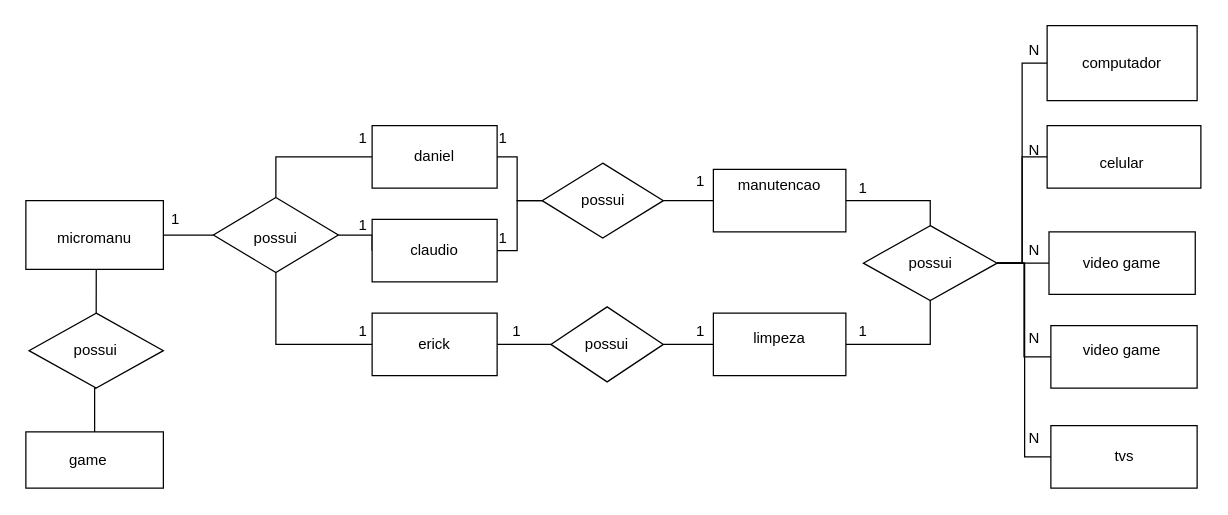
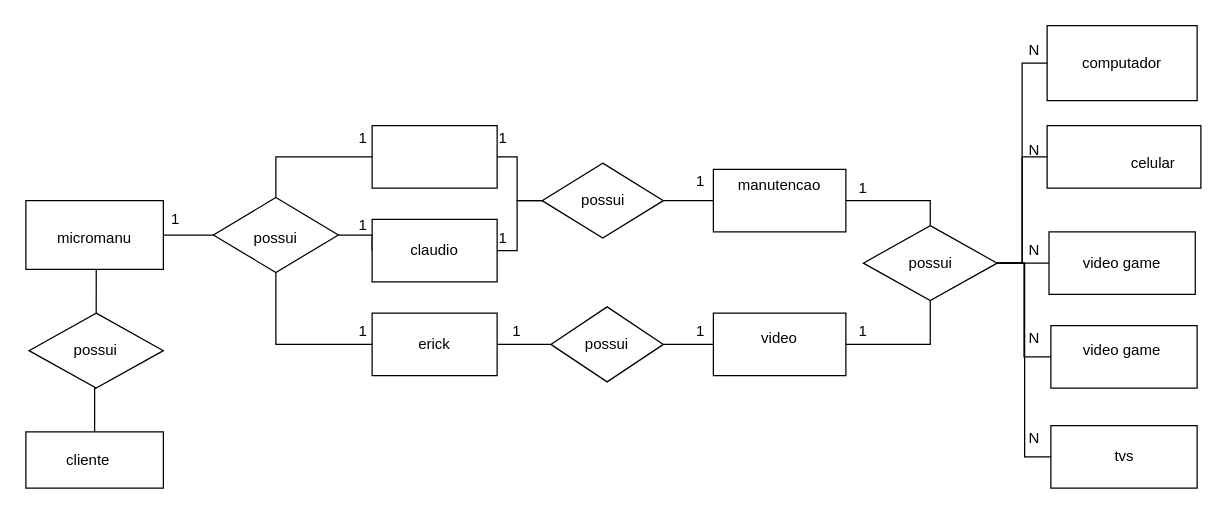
(434, 157) -> none
(1122, 163) -> (1153, 163)
(779, 338) -> (779, 338)
(88, 461) -> (88, 461)
